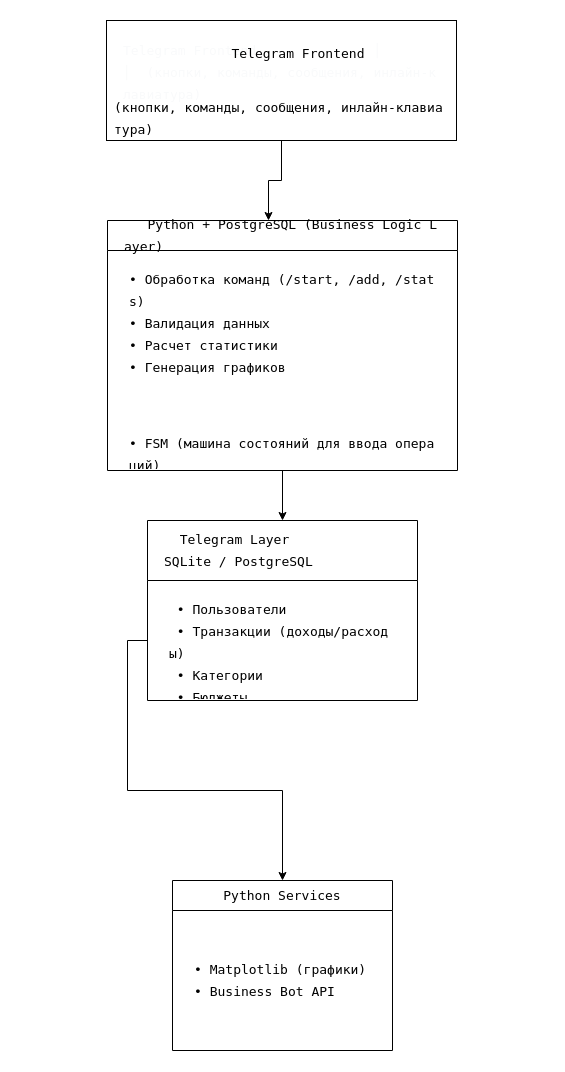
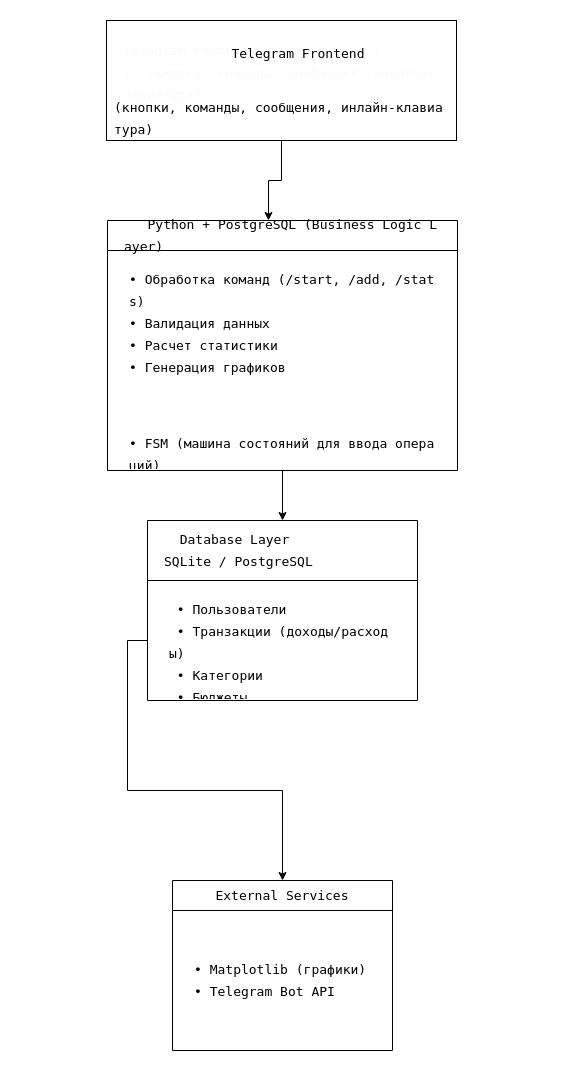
(283, 551) -> (283, 551)
(283, 896) -> (283, 896)
(245, 981) -> (245, 981)
